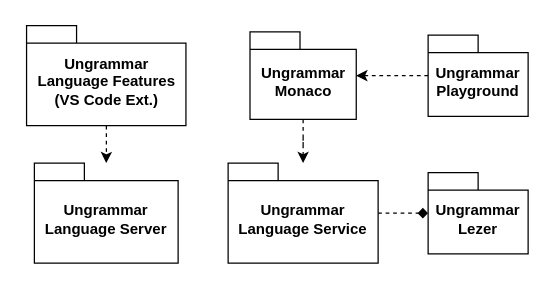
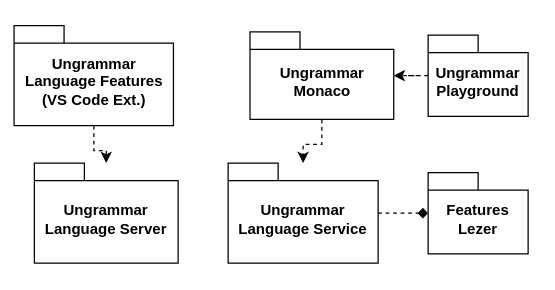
(106, 76) -> (94, 76)
(303, 76) -> (322, 76)
(478, 219) -> (478, 219)
